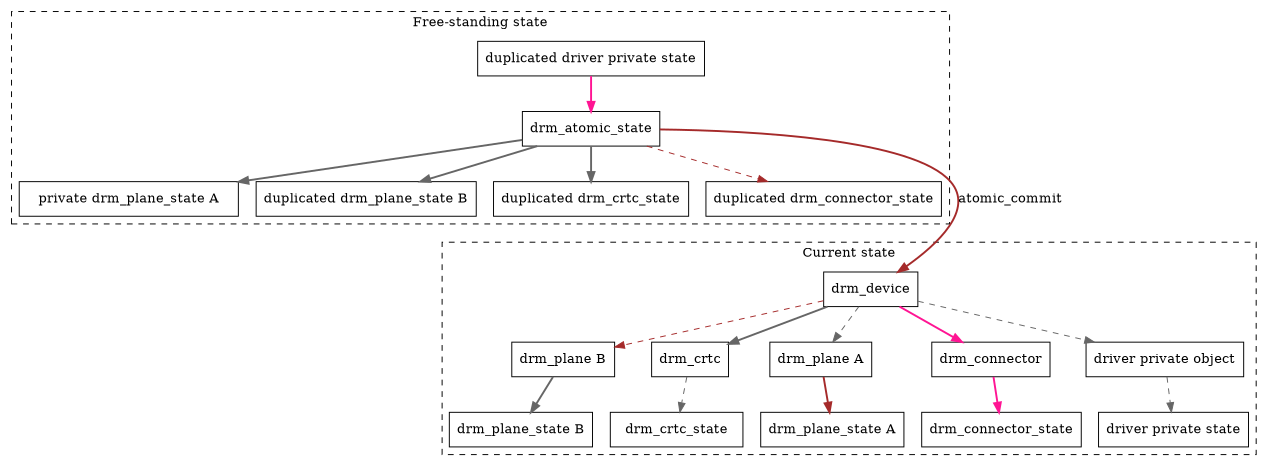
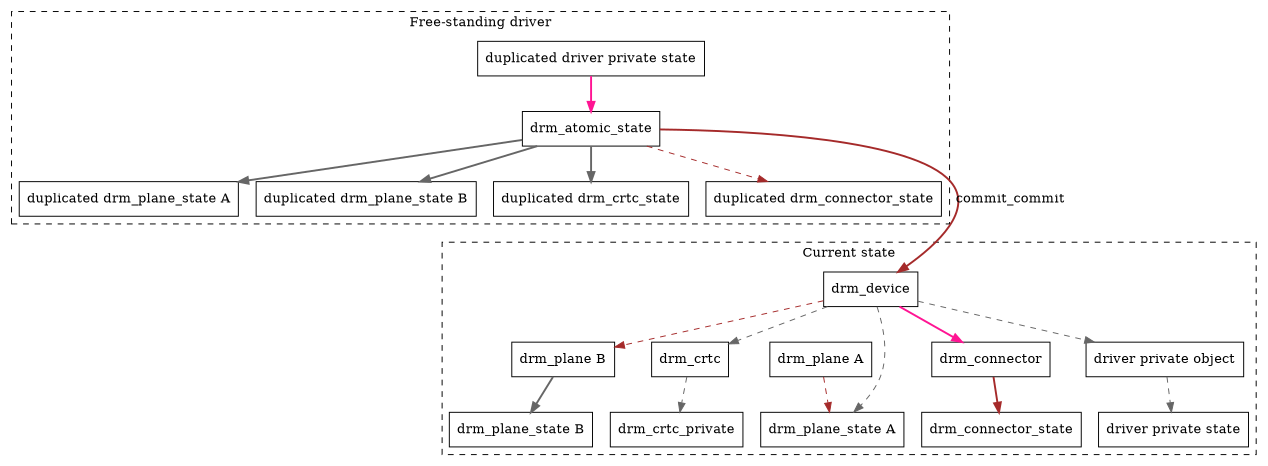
(481, 23) -> (481, 23)
(129, 199) -> (129, 199)
(1011, 199) -> (1011, 199)
(849, 320) -> (884, 359)
(783, 324) -> (783, 324)
(826, 390) -> (826, 390)
(995, 390) -> (995, 390)
(677, 430) -> (677, 430)
